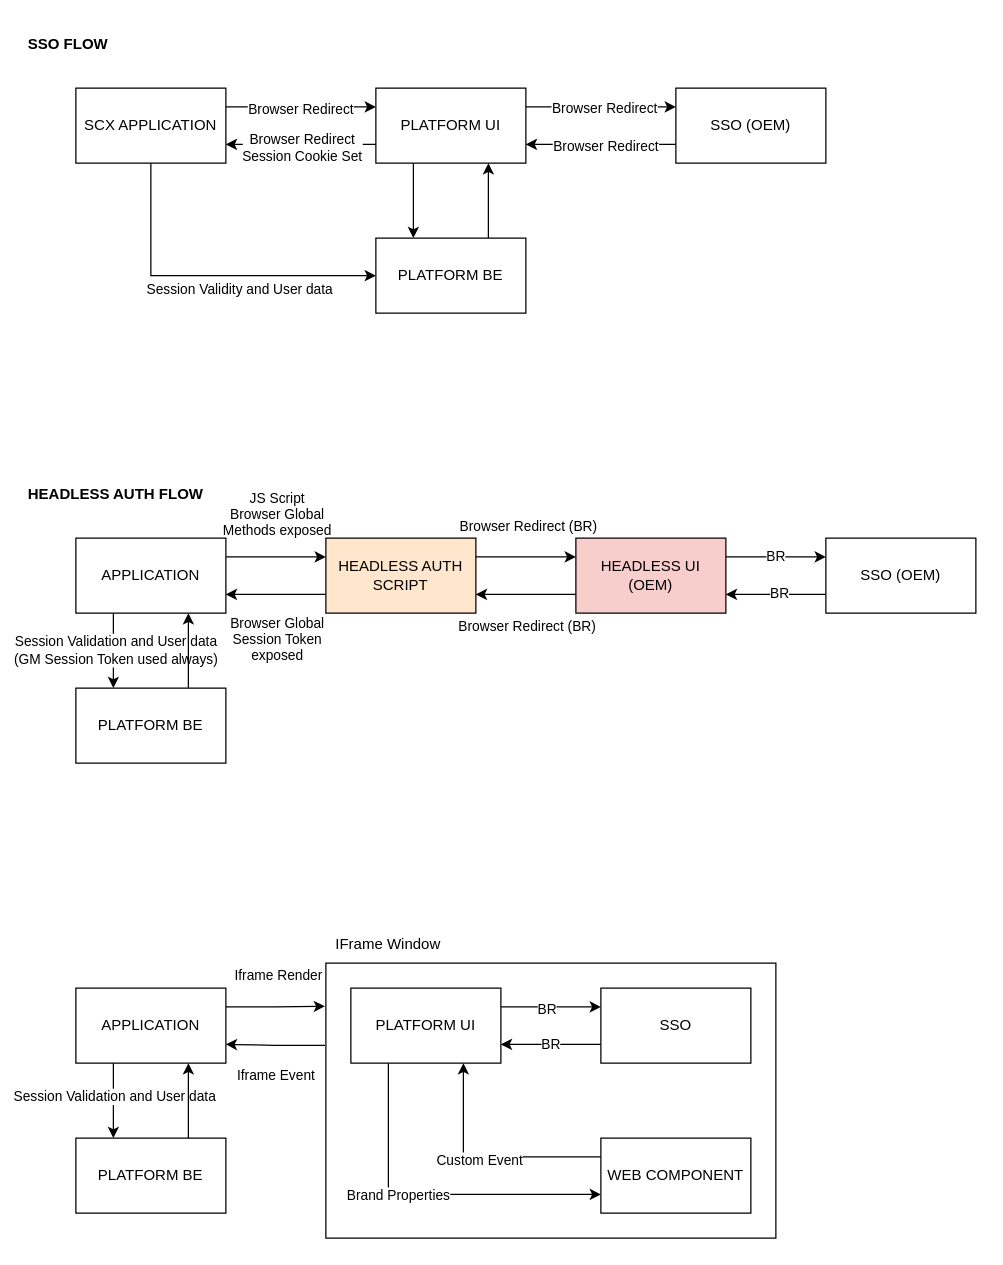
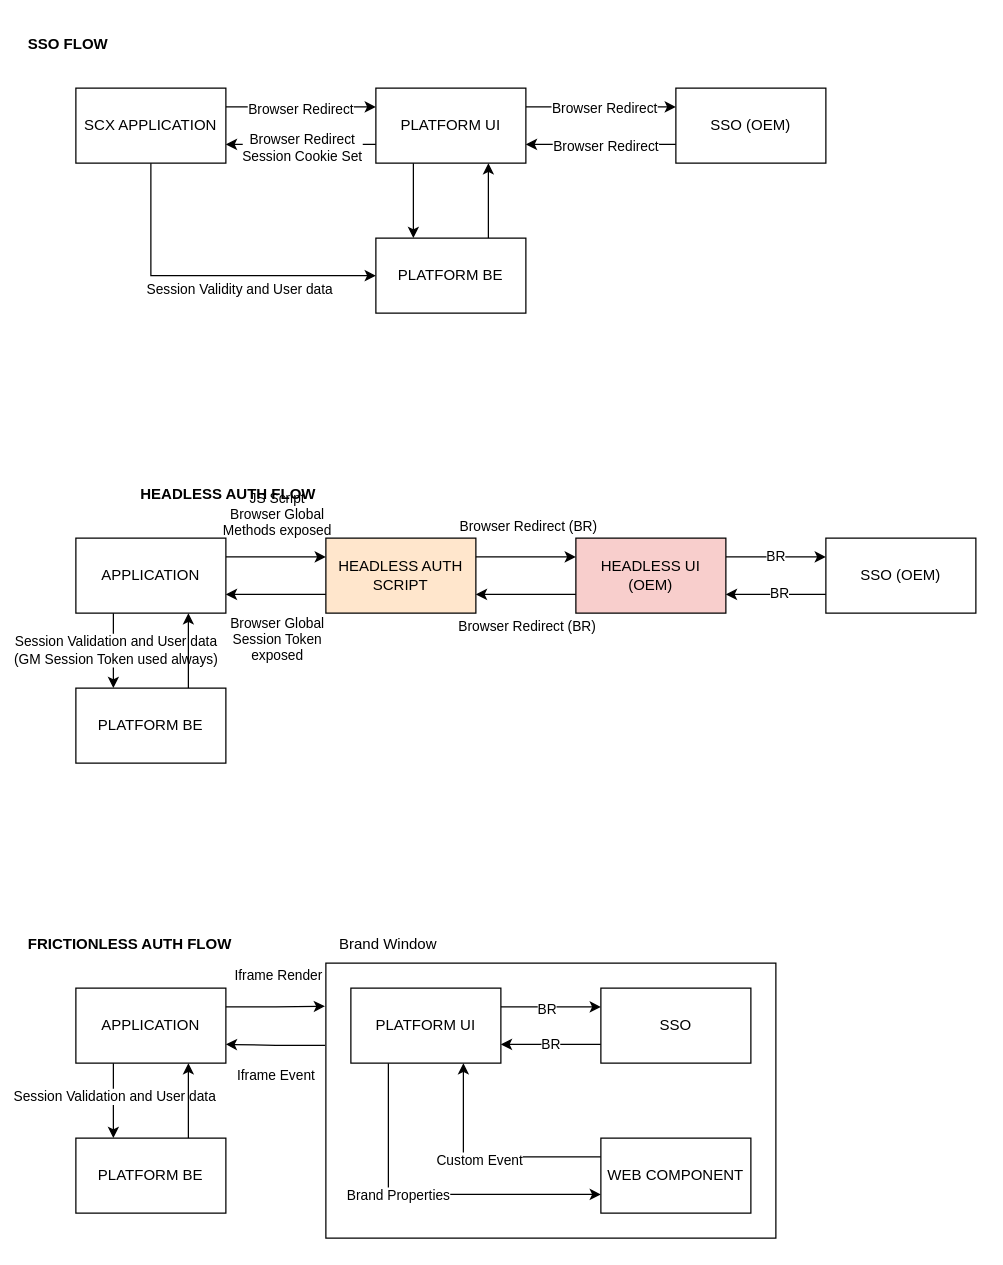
(126, 494) -> (238, 494)
none -> (151, 944)
(388, 944) -> (388, 944)
